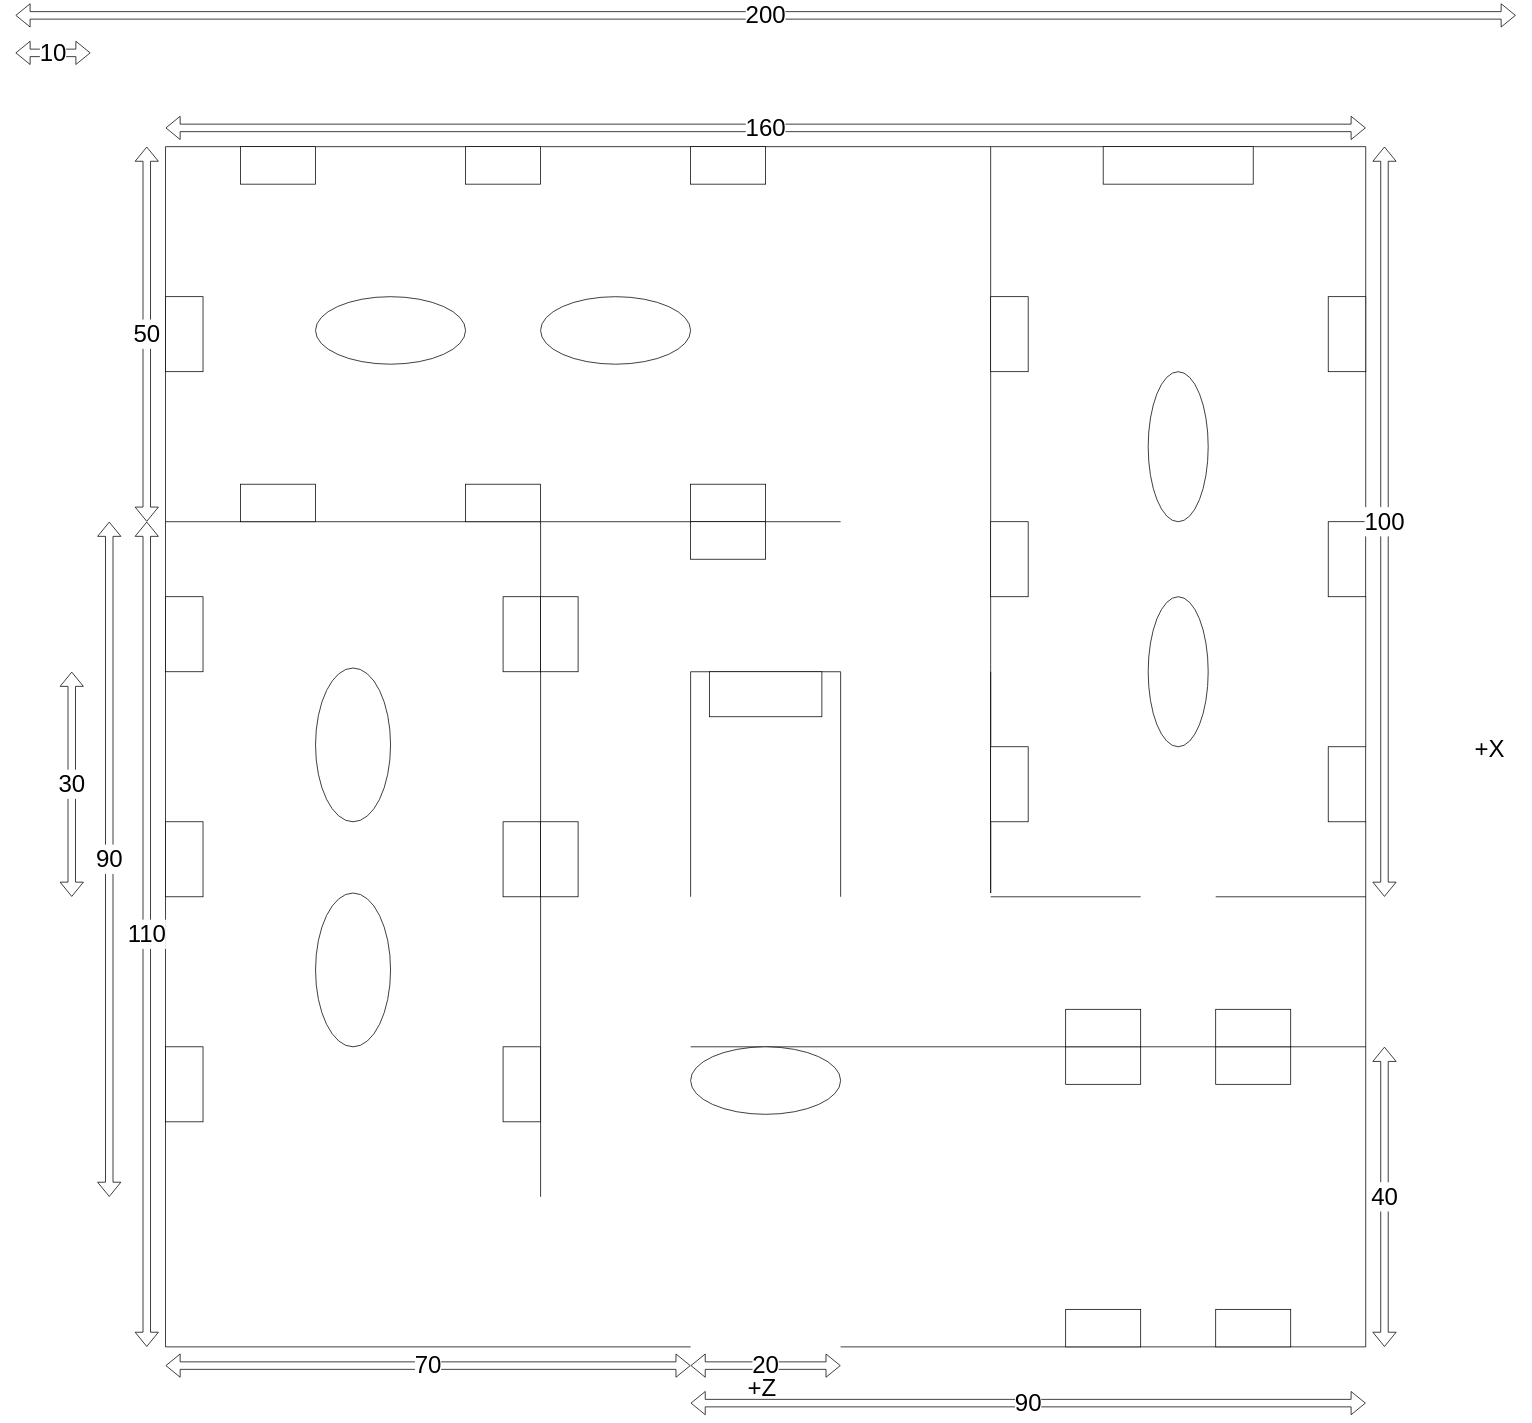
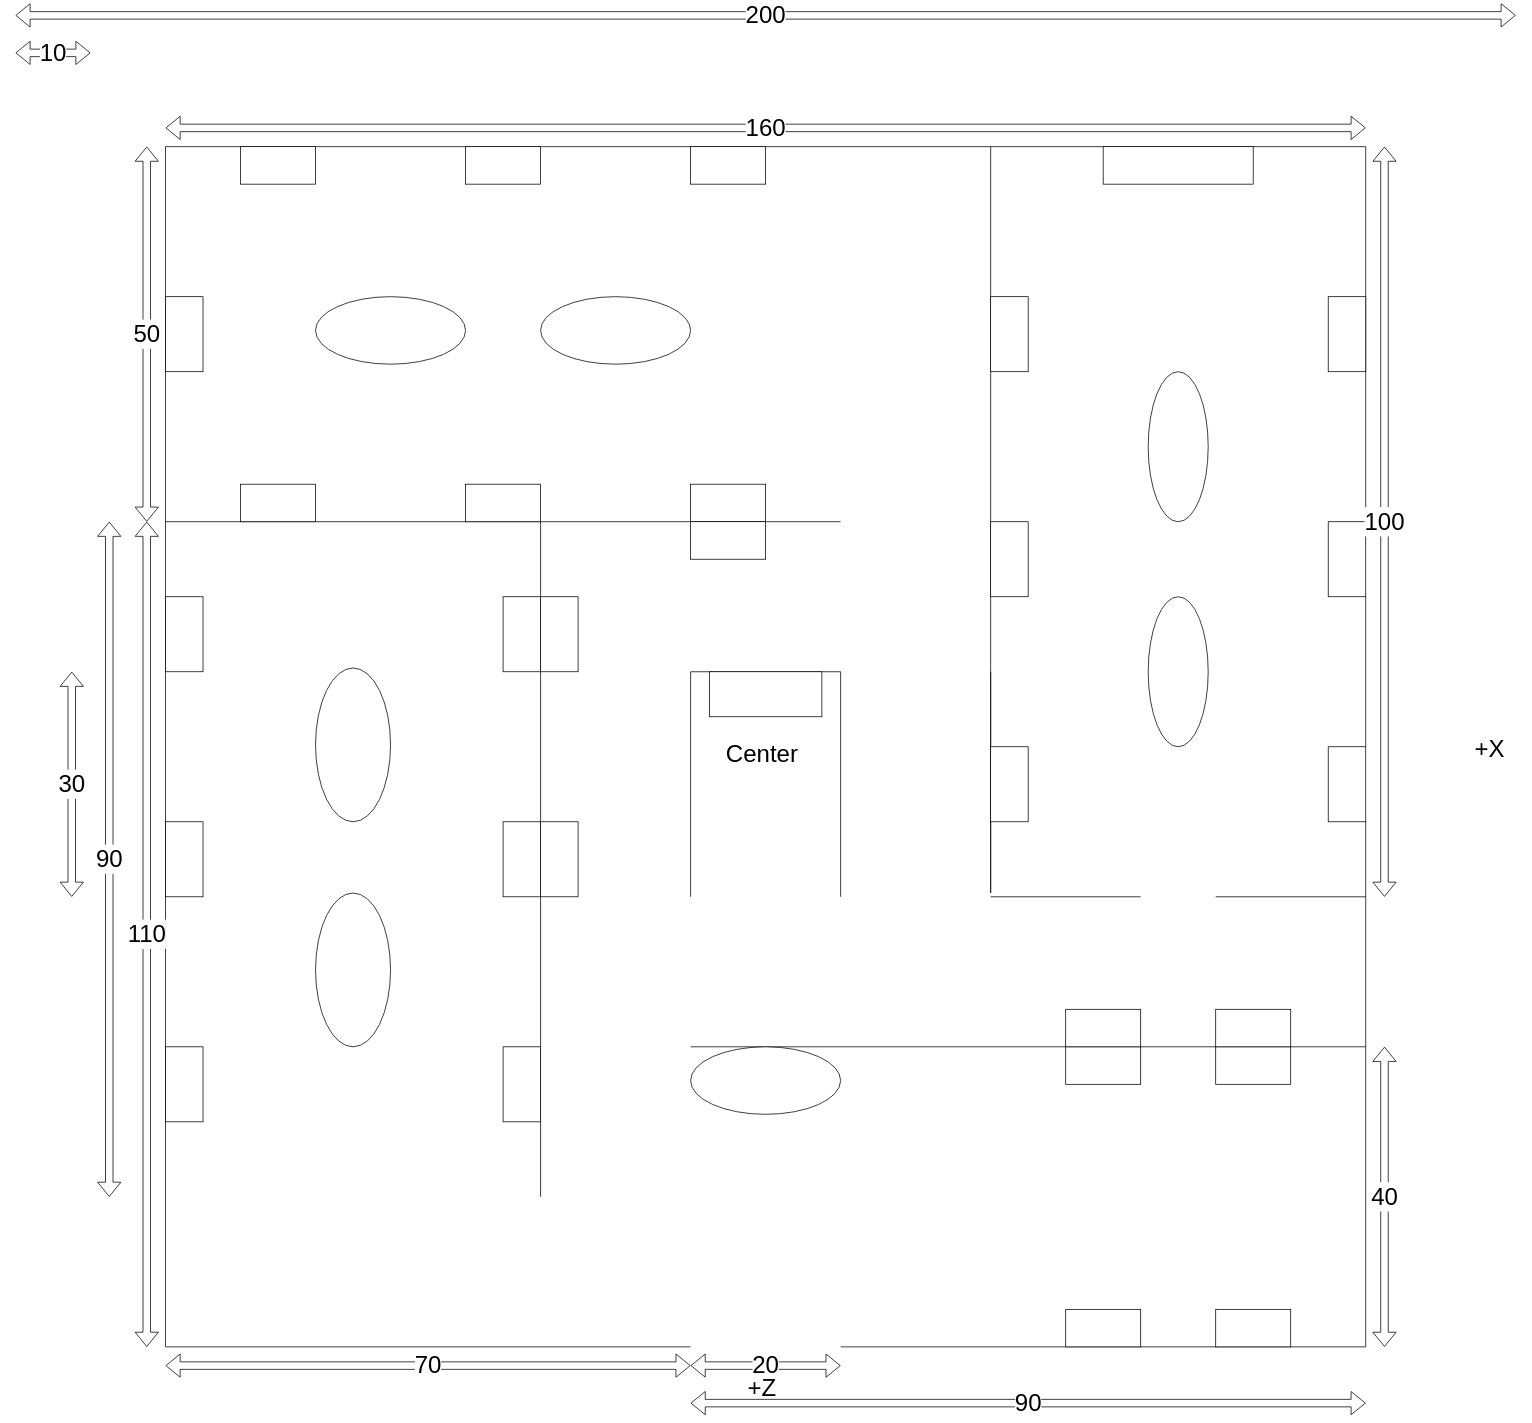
none -> (762, 754)
